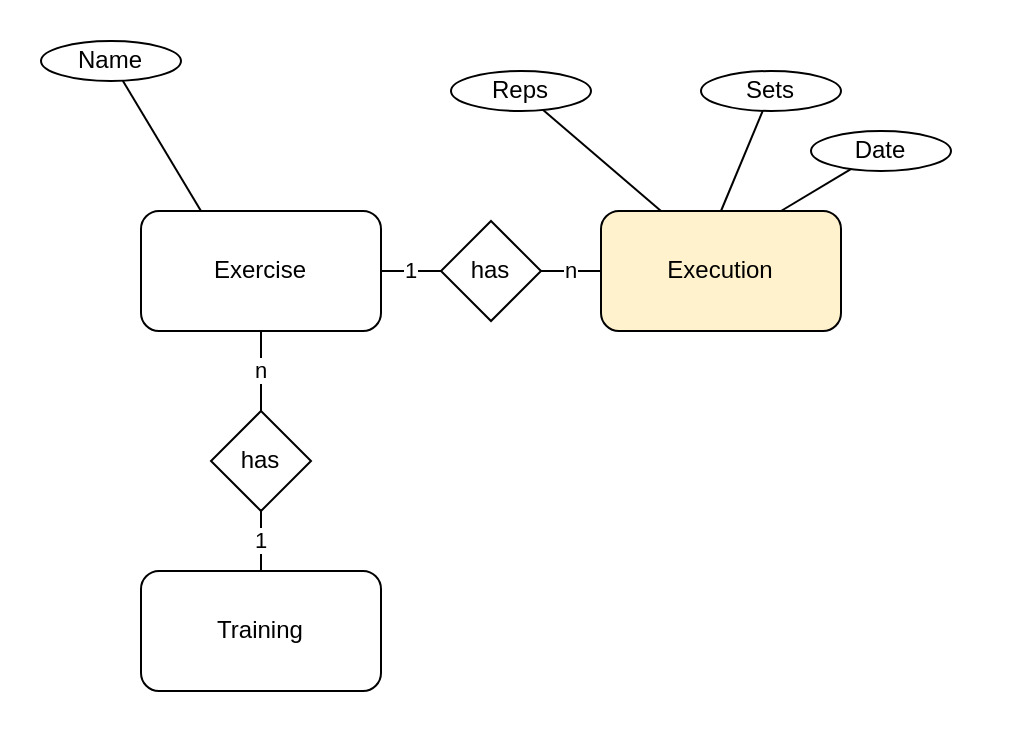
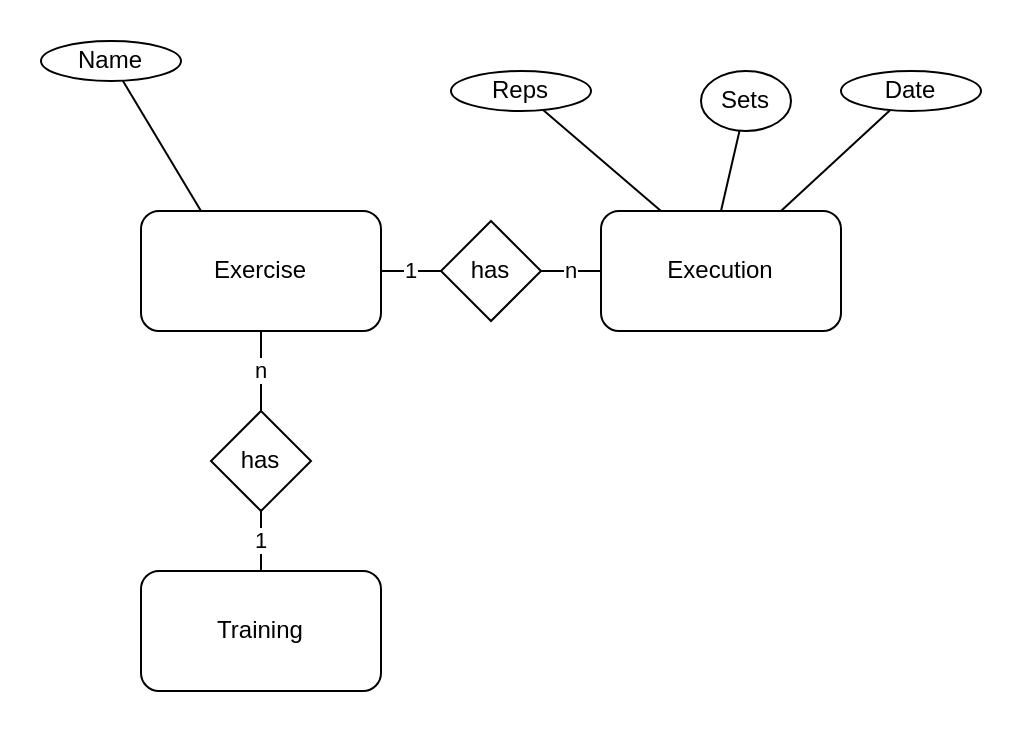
(771, 91) -> (746, 101)
(881, 151) -> (911, 91)
(721, 271) -> (721, 271)
